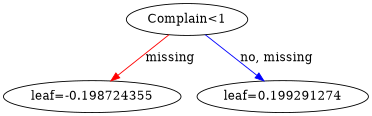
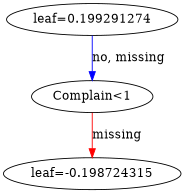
(231, 55) -> (92, 54)
(92, 97) -> (92, 174)
